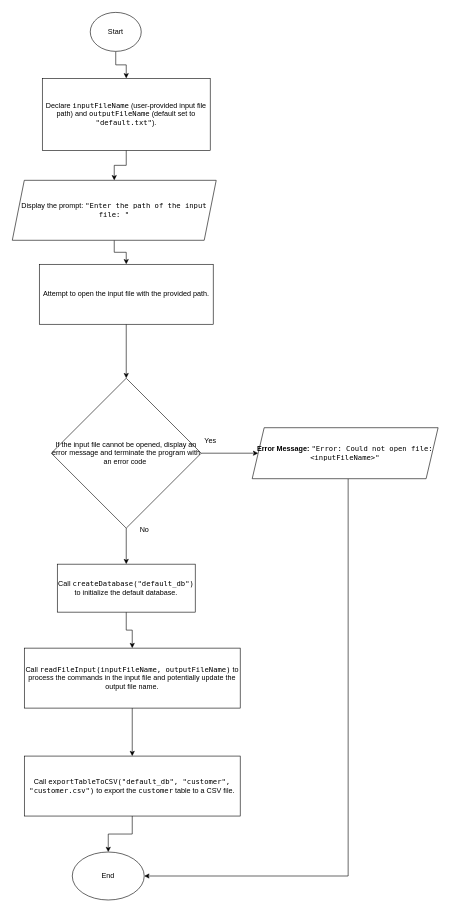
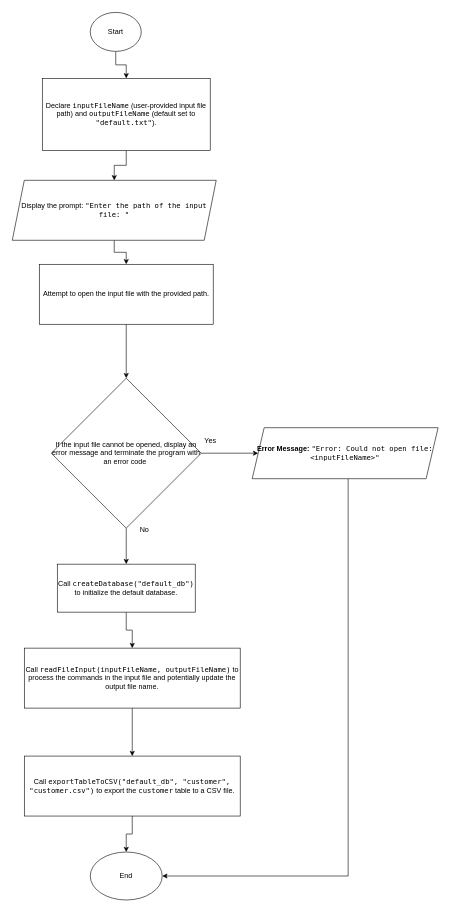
(108, 876) -> (126, 876)
